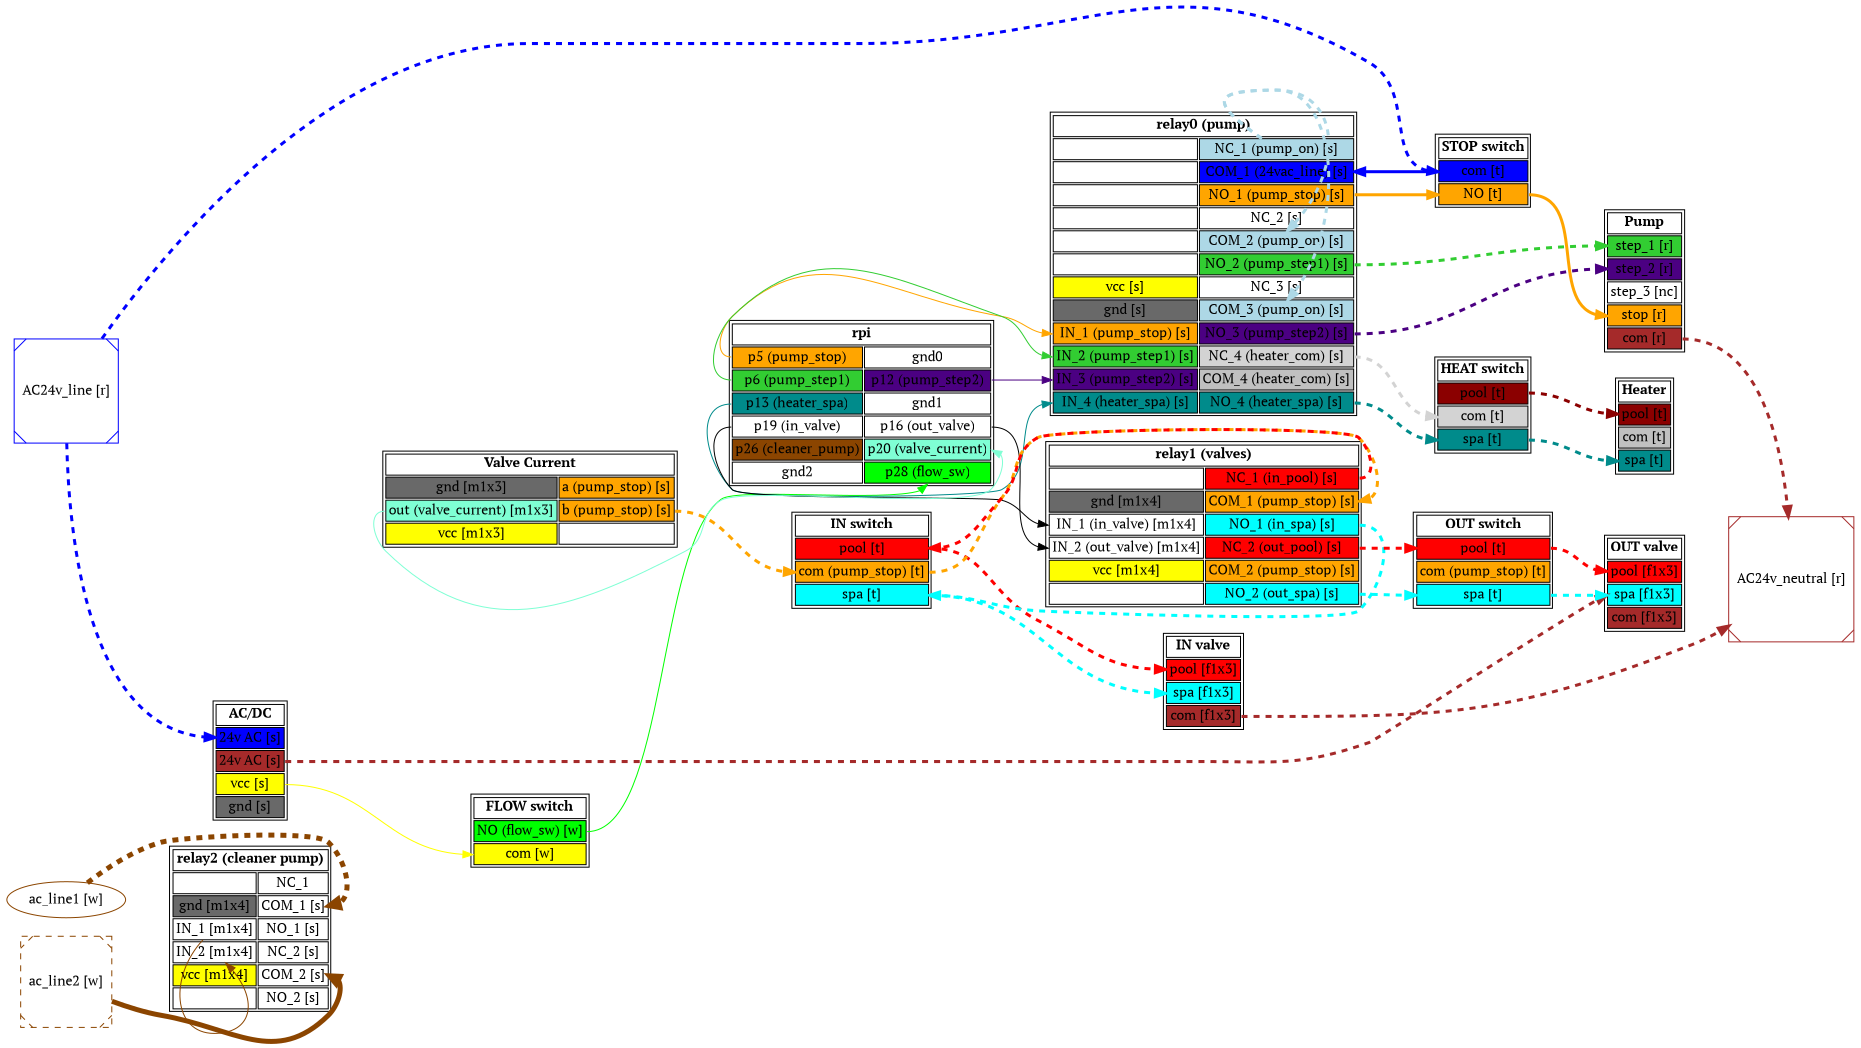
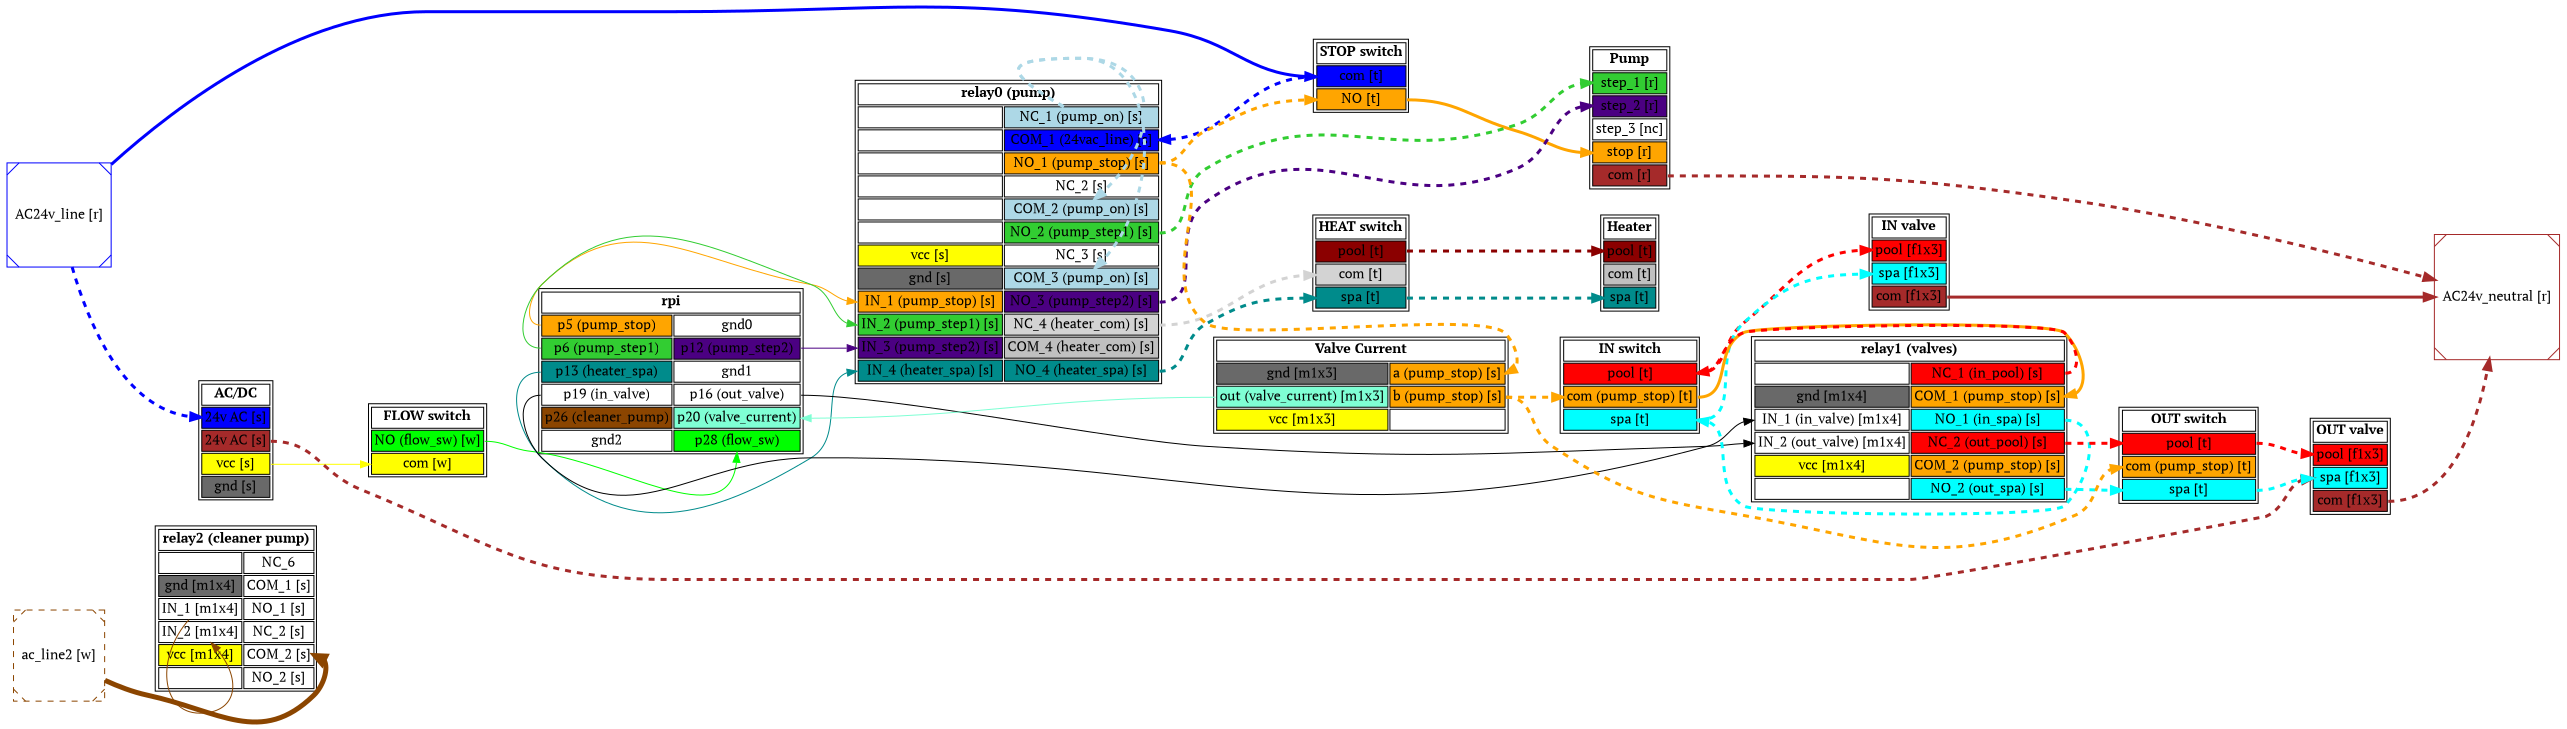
(751, 44) -> (692, 11)
(1401, 172) -> (1242, 105)
(1391, 195) -> (1238, 115)
none -> (1282, 330)
(1142, 430) -> (1896, 325)
none -> (2459, 454)
none -> (1804, 527)
(1487, 706) -> (2186, 297)
(293, 883) -> (279, 562)
(66, 900) -> none
